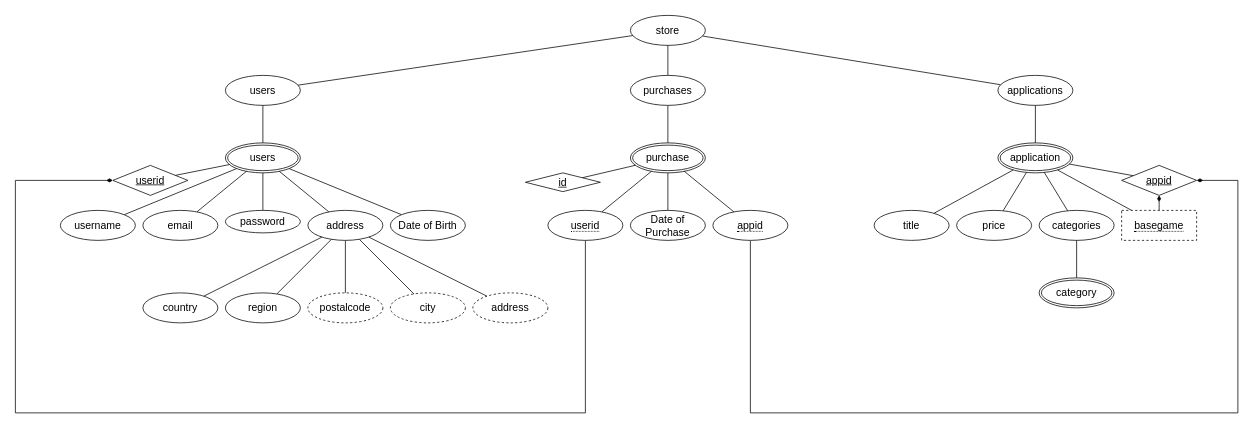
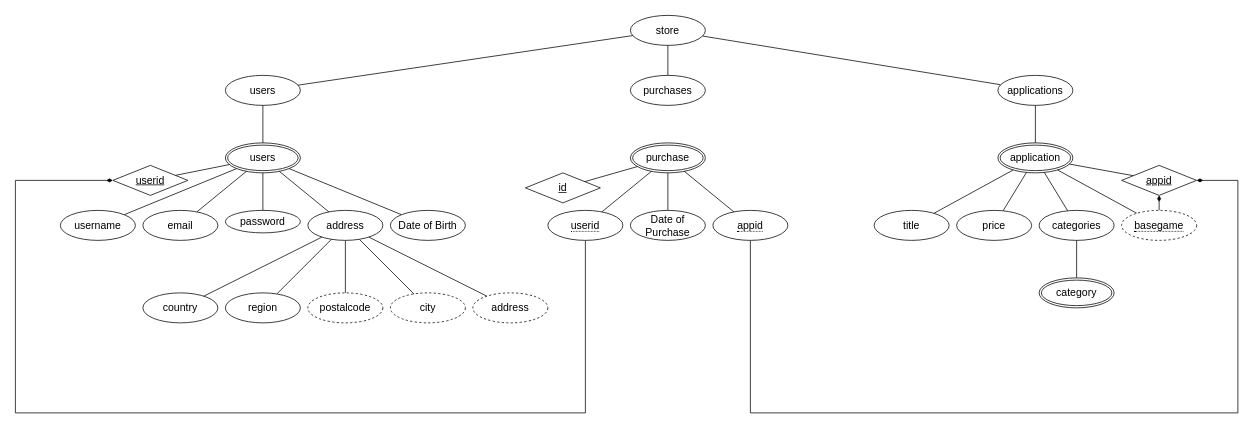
(668, 125) -> none
(563, 182) -> (563, 188)
(1159, 225) -> (1159, 225)
